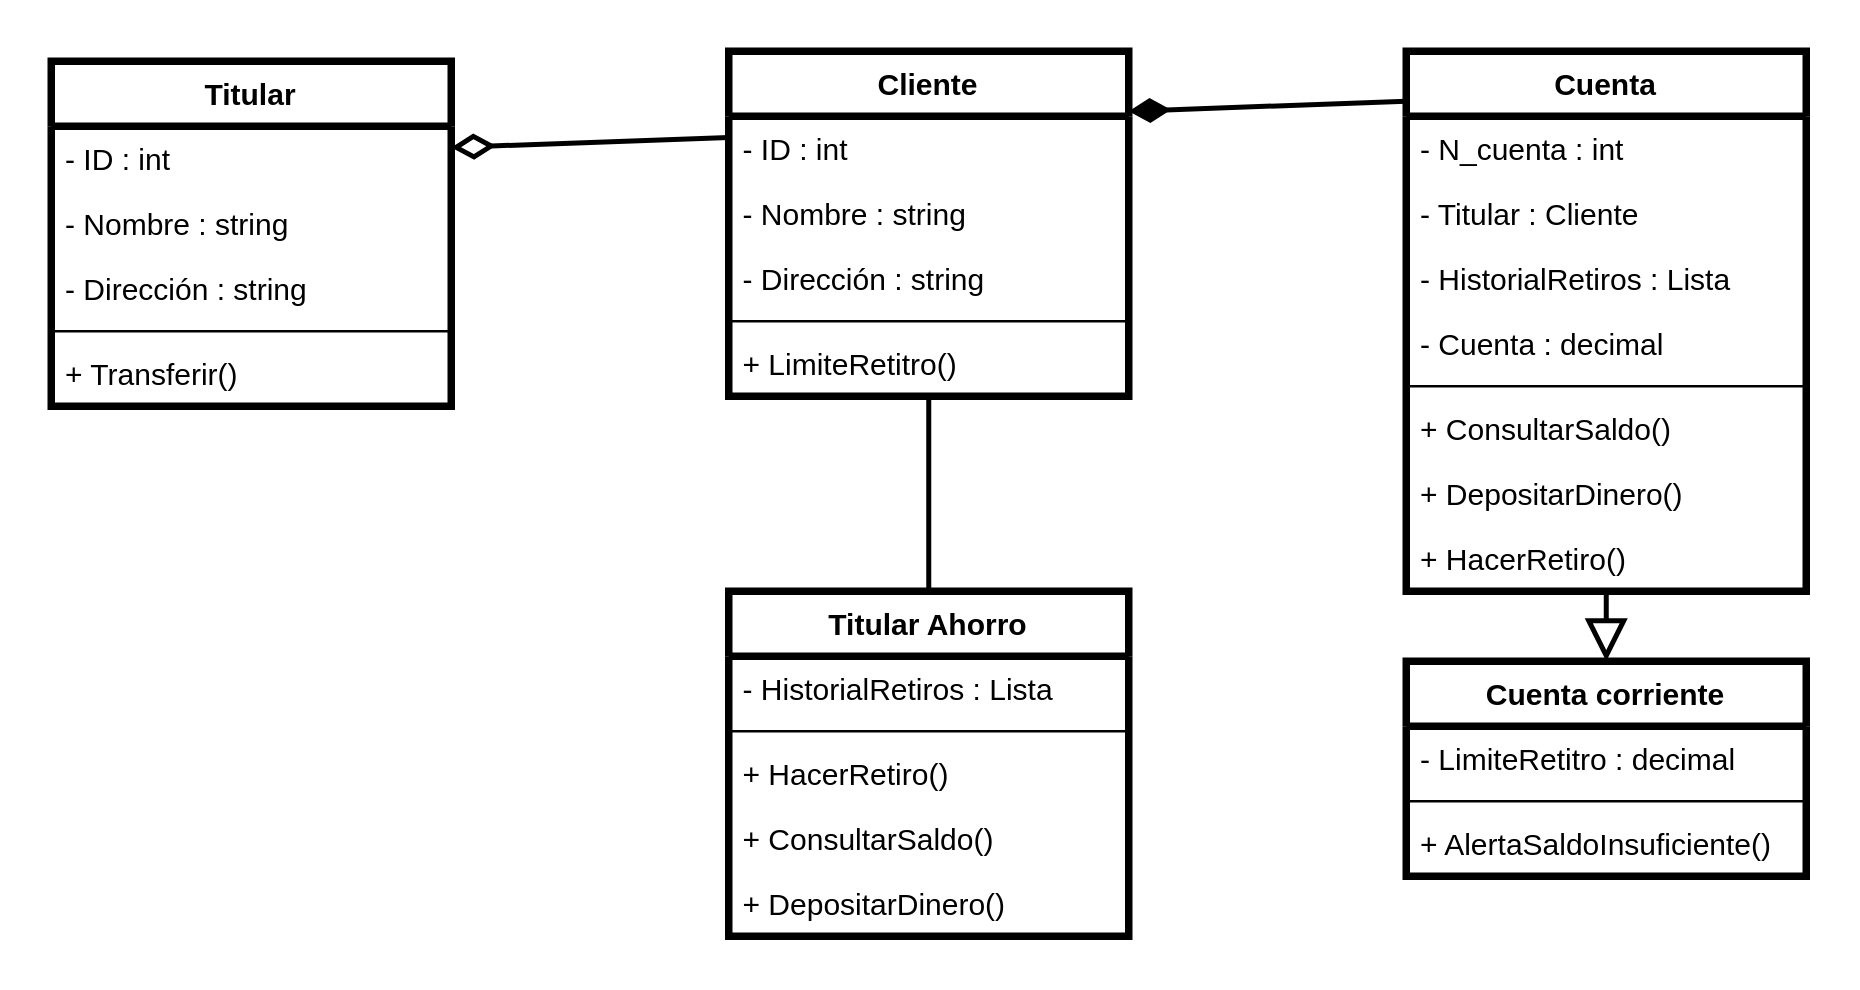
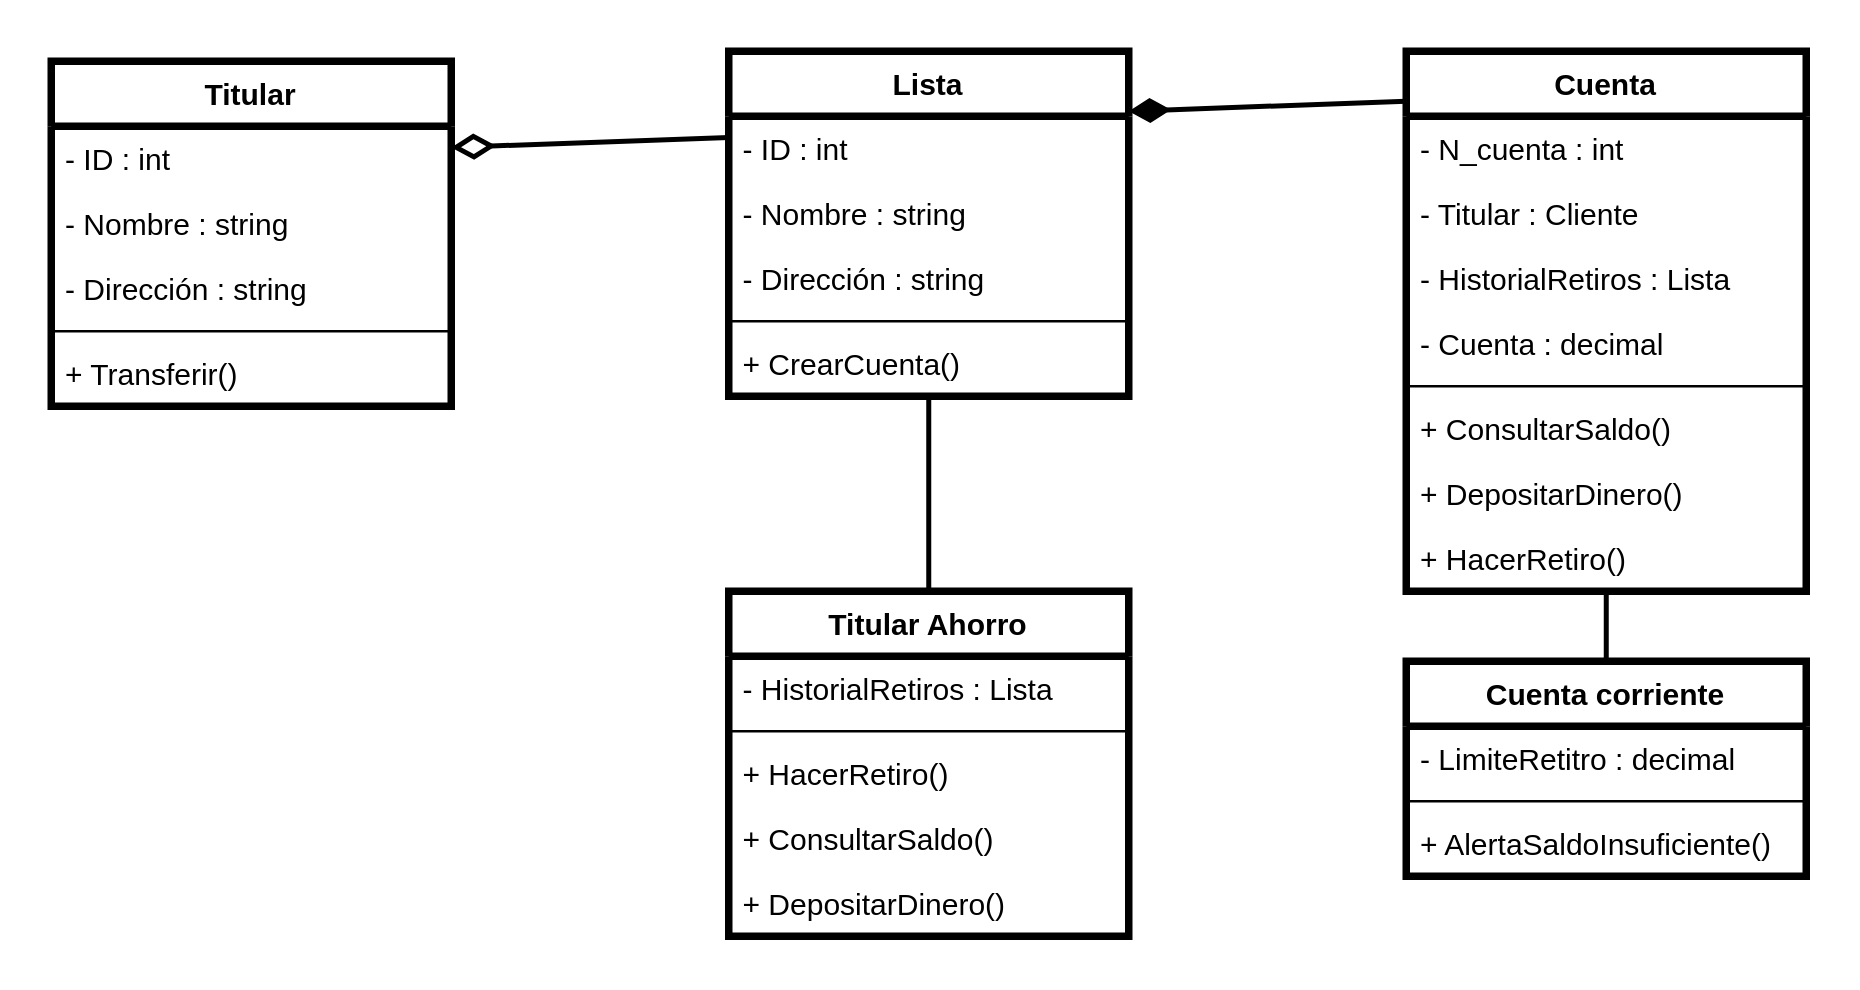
(928, 85) -> (928, 85)
(870, 365) -> (865, 365)
(1606, 621) -> (1606, 635)
